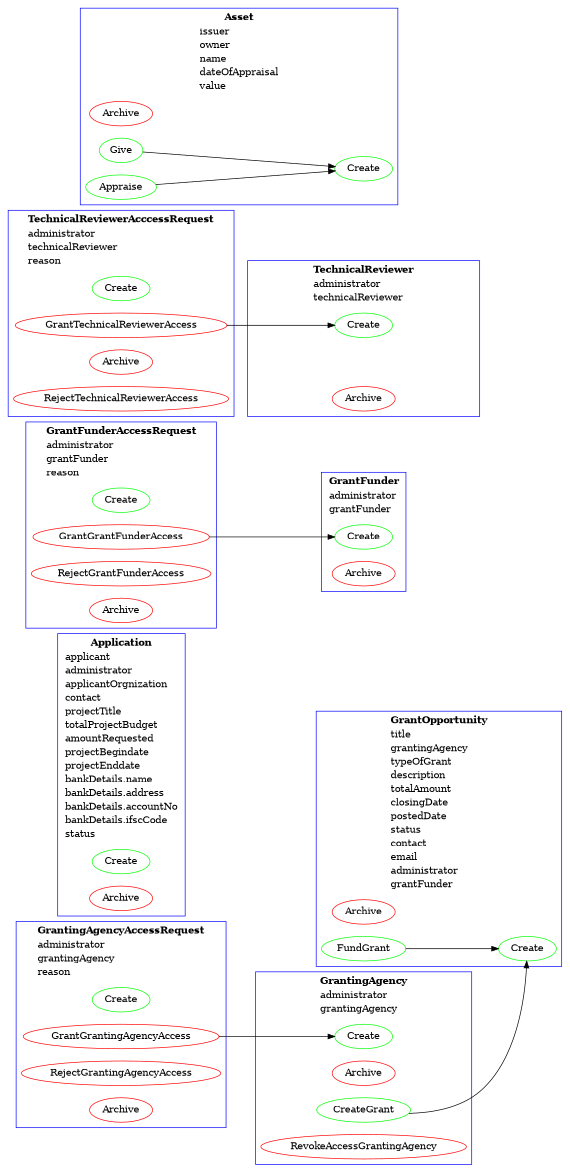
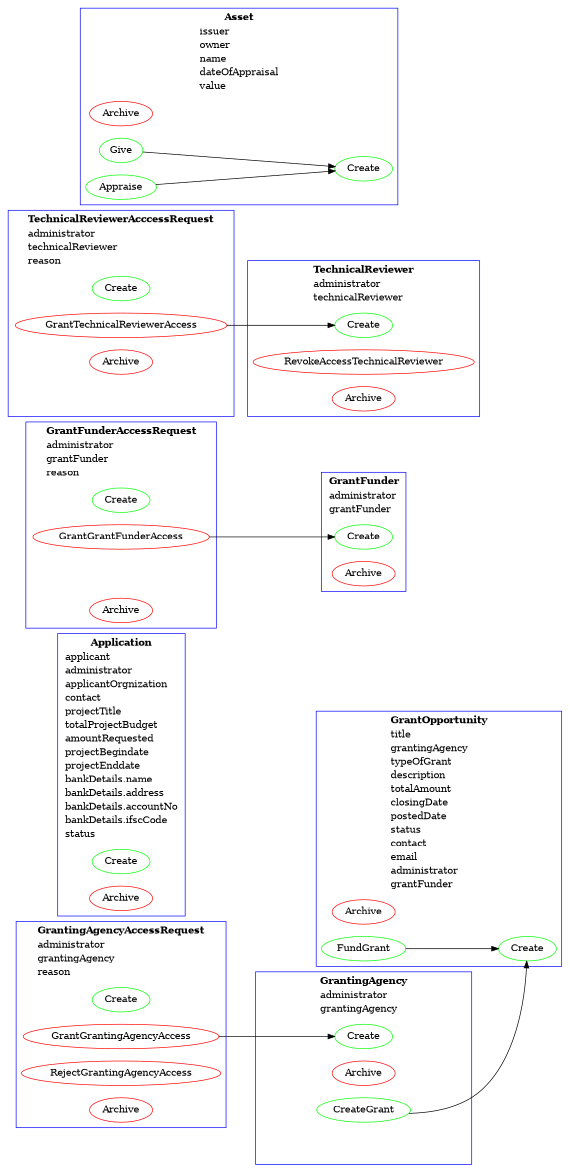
none -> (364, 362)
(121, 399) -> none
(121, 574) -> none
(364, 1147) -> none
